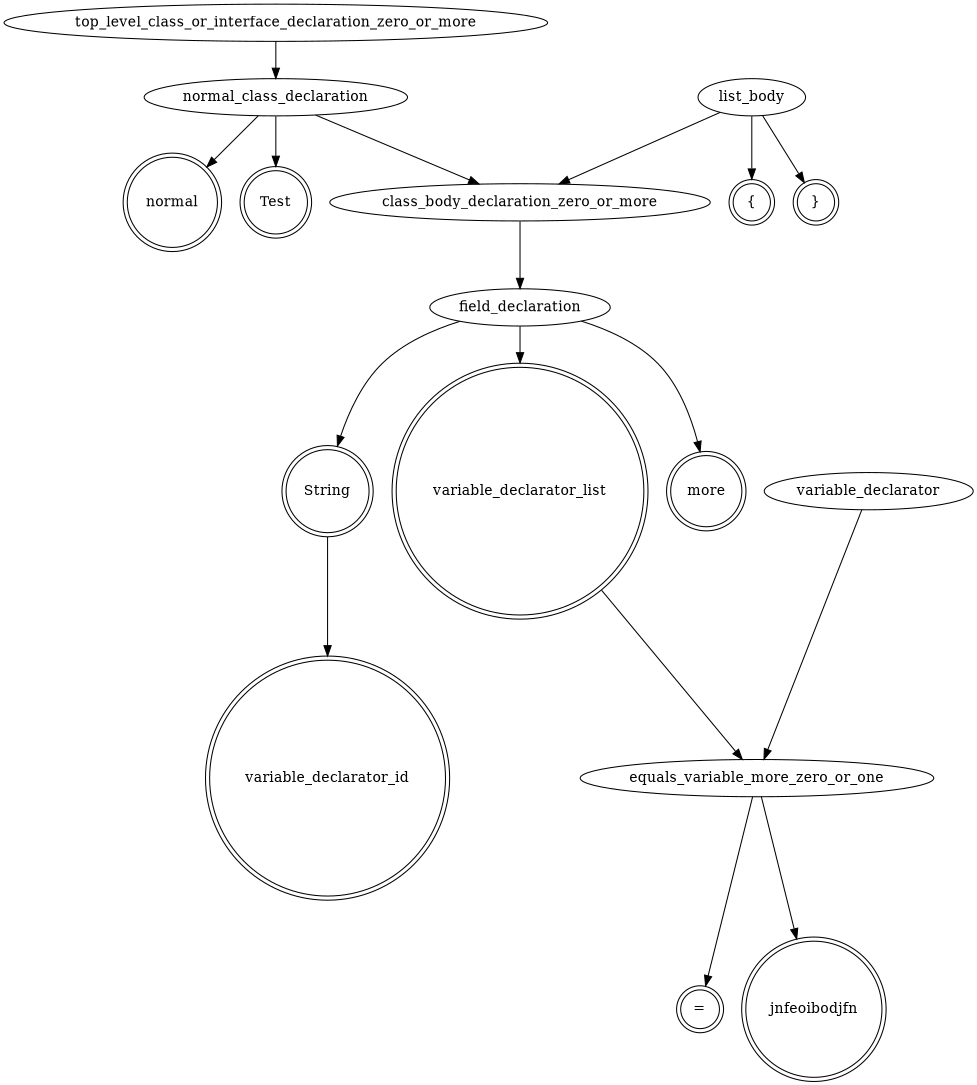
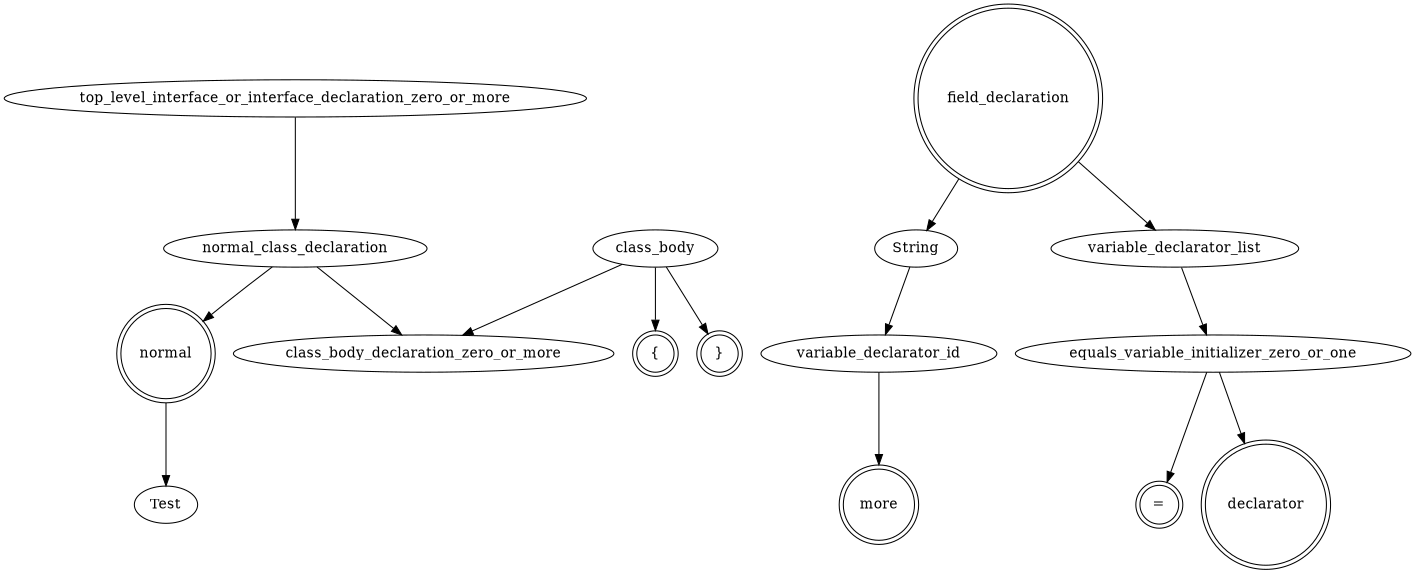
(276, 23) -> (295, 98)
(752, 97) -> (655, 249)
(276, 136) -> (166, 439)
(276, 202) -> (166, 505)
(520, 250) -> none
(520, 307) -> (1008, 98)
(658, 364) -> (879, 413)
(328, 491) -> (916, 249)
(520, 491) -> (1175, 249)
(869, 491) -> none
(328, 778) -> (879, 354)
(757, 778) -> (1213, 354)
(814, 1009) -> (1266, 505)
